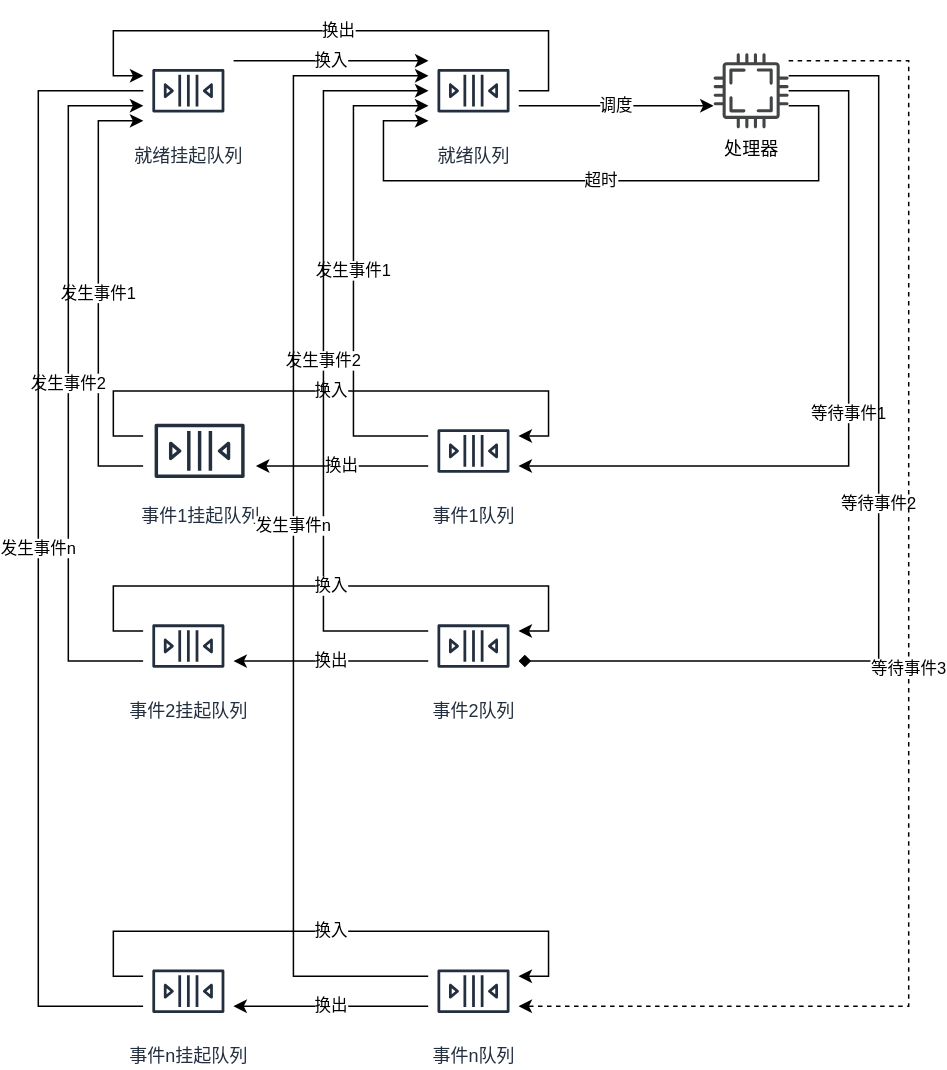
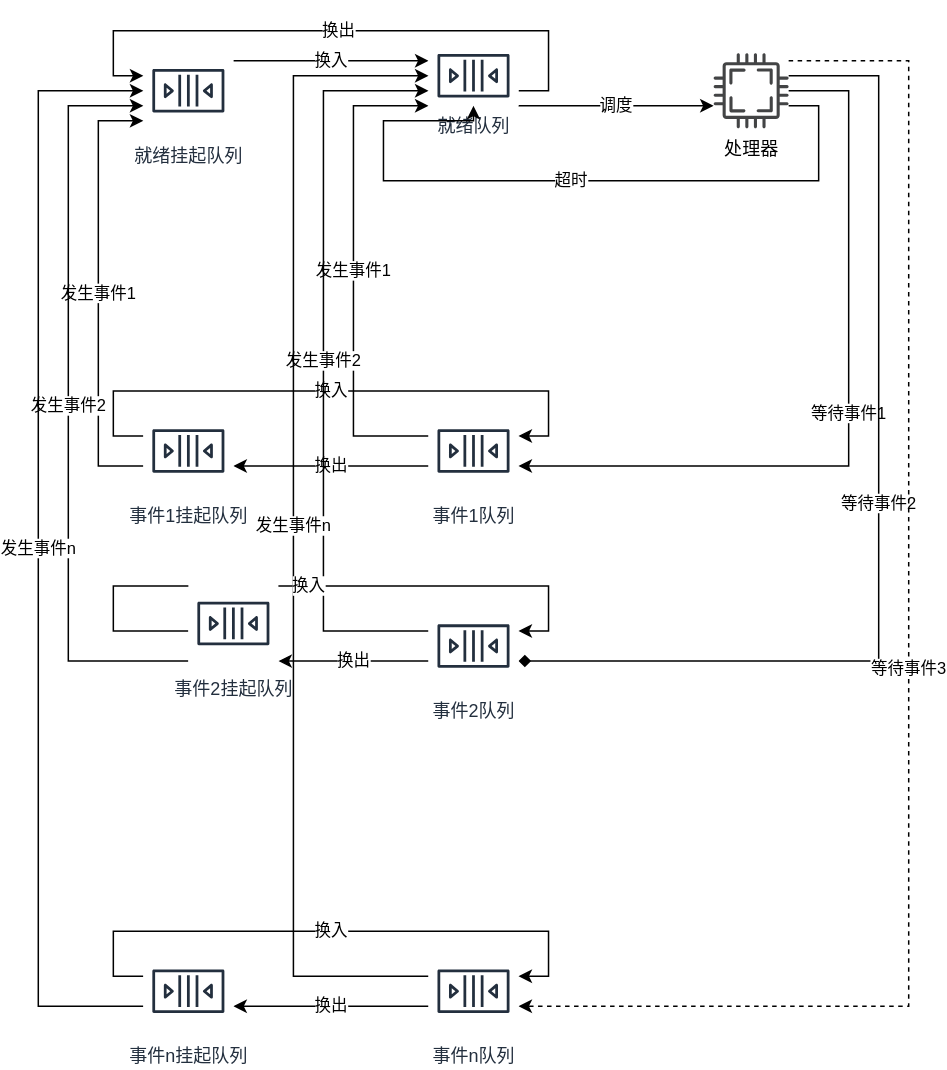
(136, 91) -> (132, 91)
(473, 91) -> (473, 76)
(200, 451) -> (188, 451)
(188, 646) -> (233, 623)
